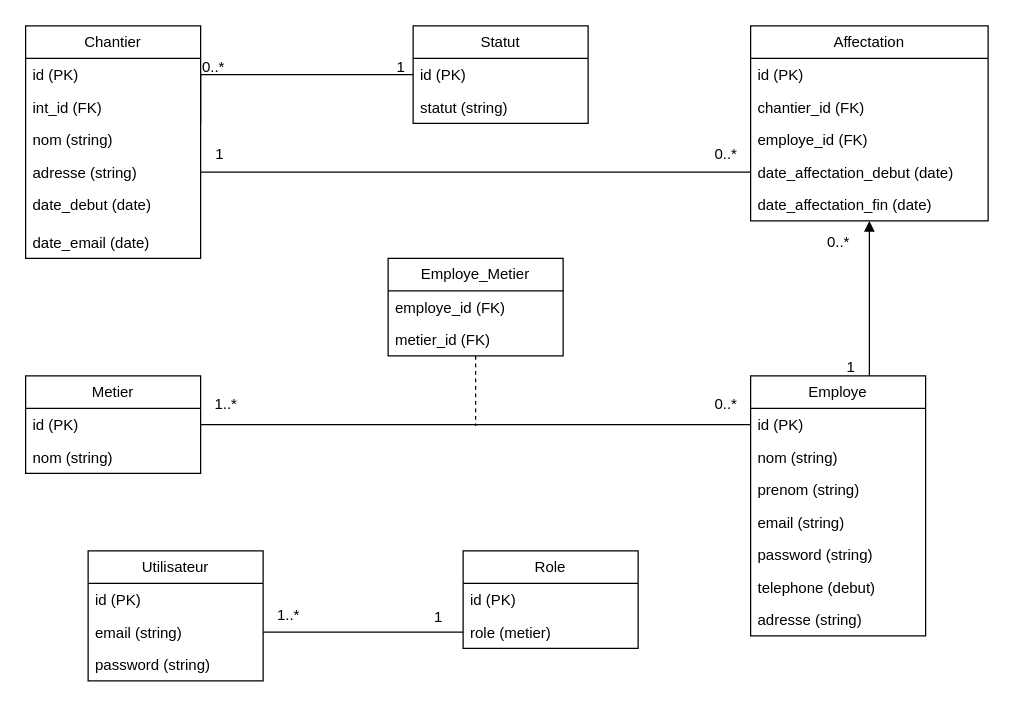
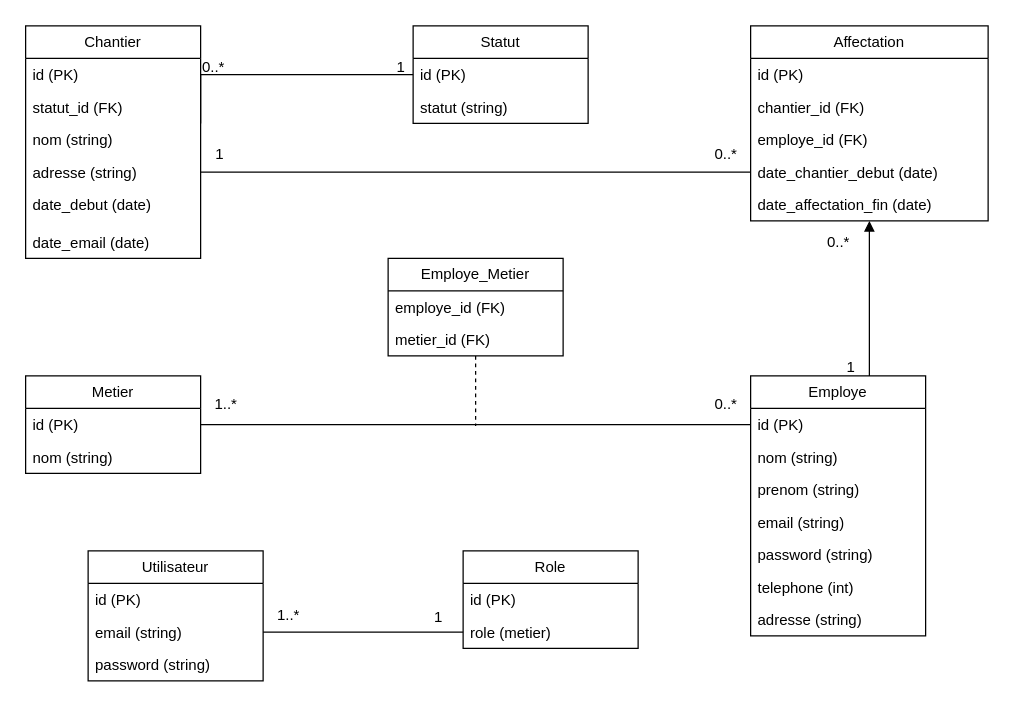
(73, 108) -> (88, 108)
(871, 182) -> (863, 173)
(826, 588) -> (815, 588)
